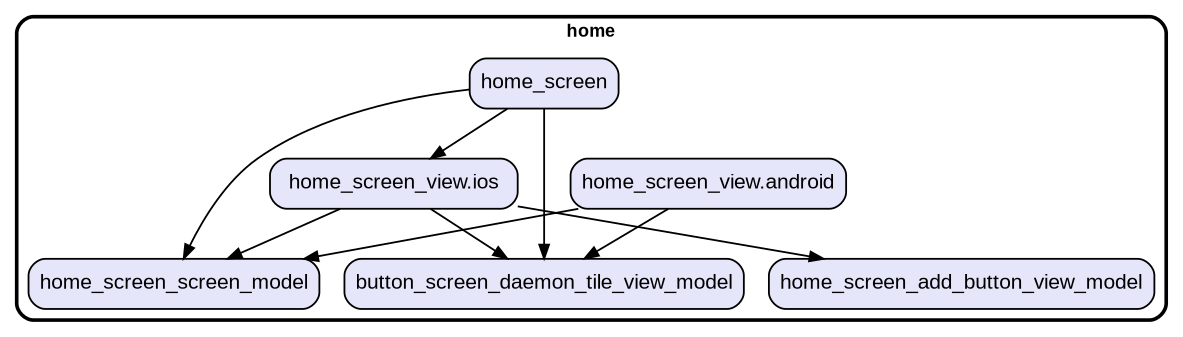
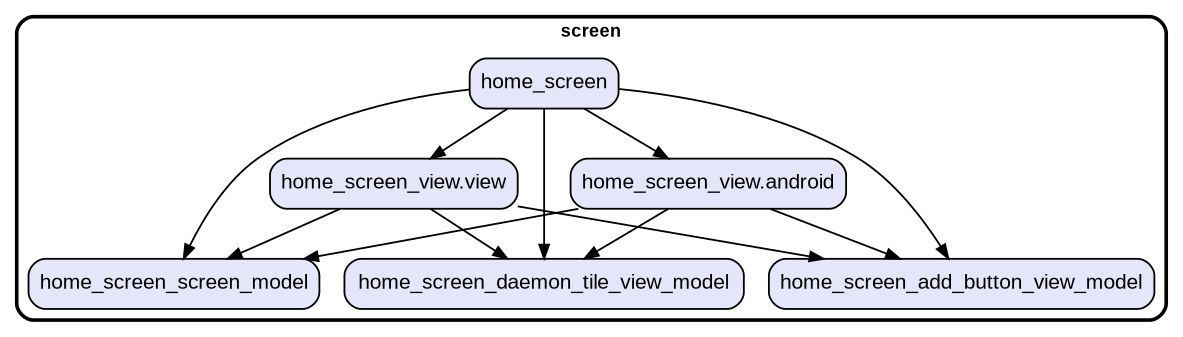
(591, 32) -> (591, 32)
none -> (620, 130)
none -> (800, 130)
(394, 184) -> (394, 184)
none -> (828, 231)
(544, 284) -> (544, 284)
